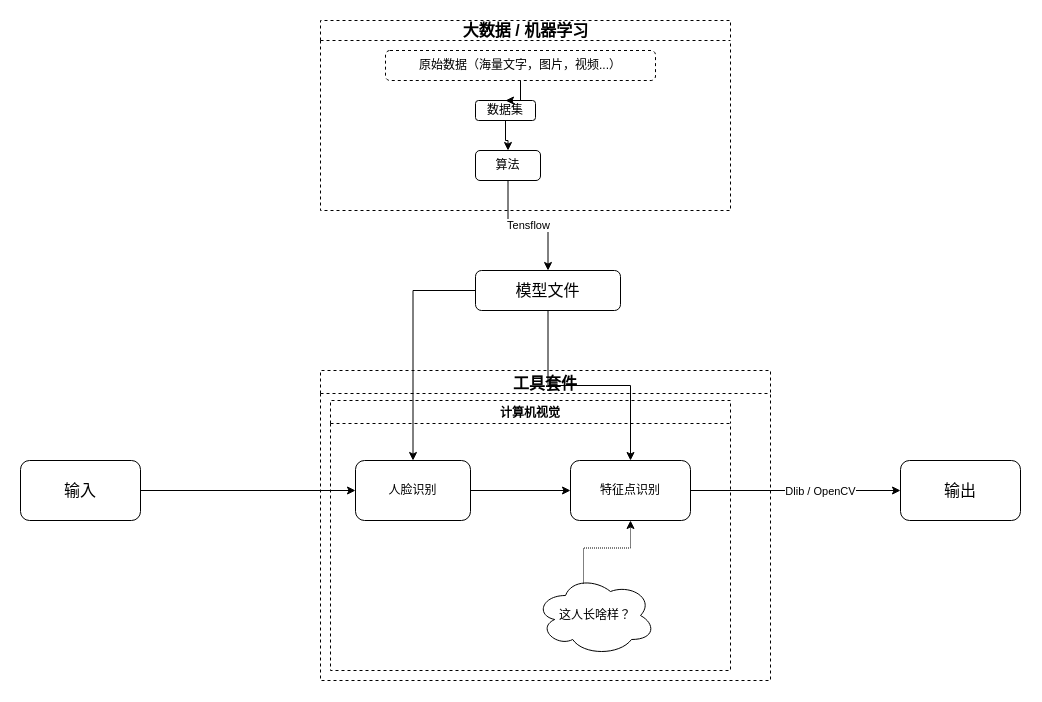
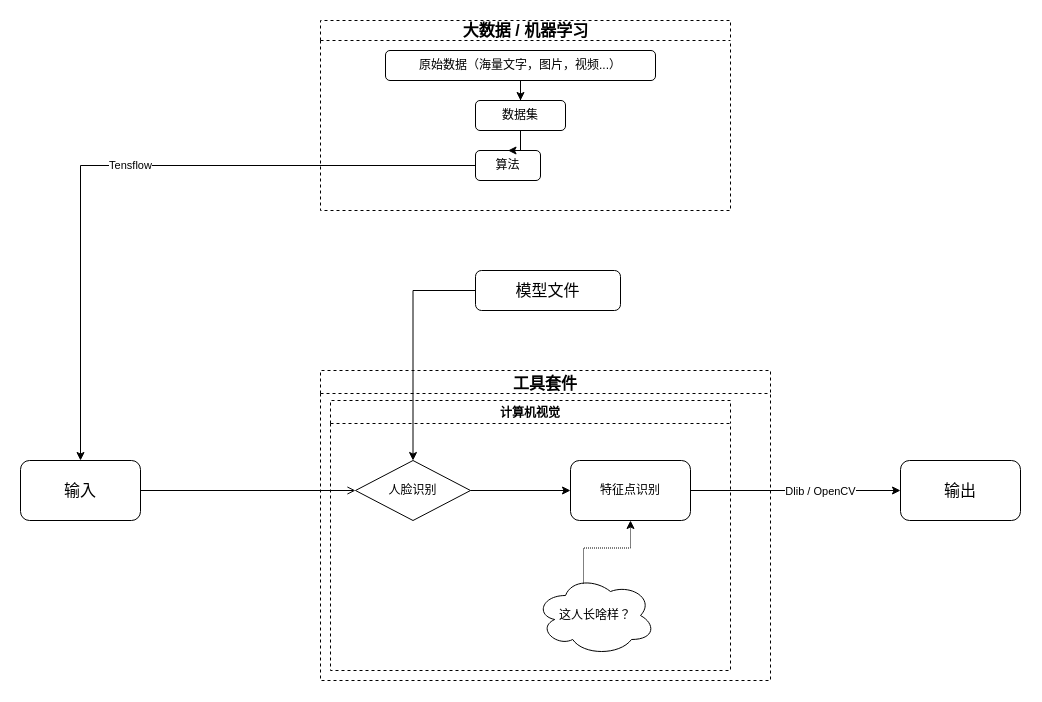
(521, 66) -> (521, 66)
(506, 111) -> (521, 116)
(524, 226) -> (135, 166)
(628, 386) -> none
(347, 491) -> (349, 491)
(413, 491) -> (413, 491)
